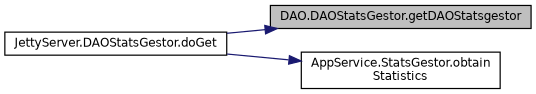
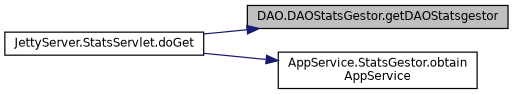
(116, 44) -> (104, 44)
(401, 70) -> (378, 70)
